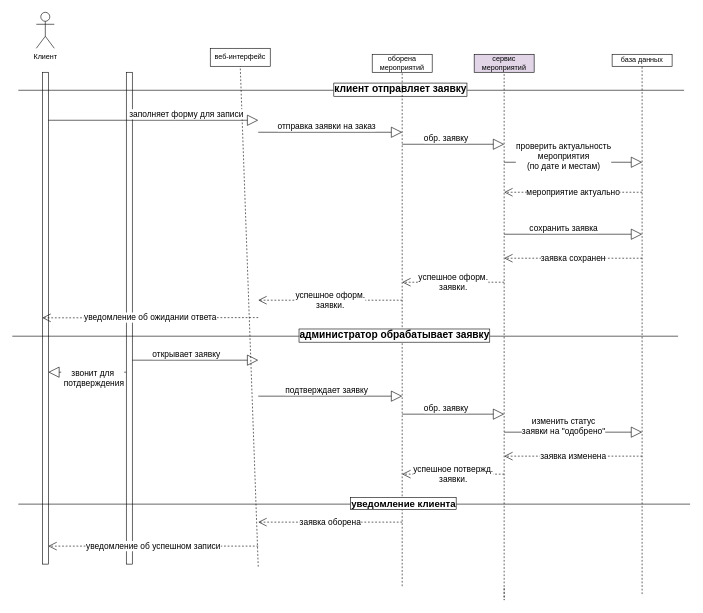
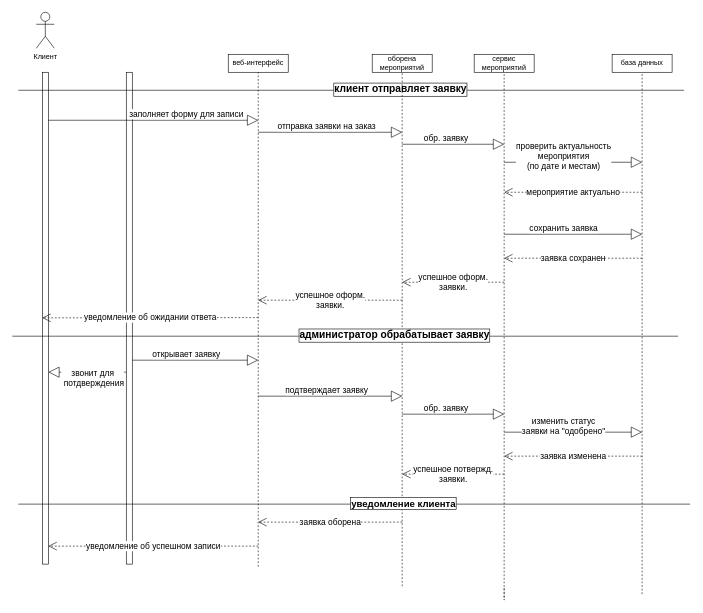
(240, 57) -> (258, 63)
(642, 60) -> (642, 63)
(504, 63) -> (504, 63)
